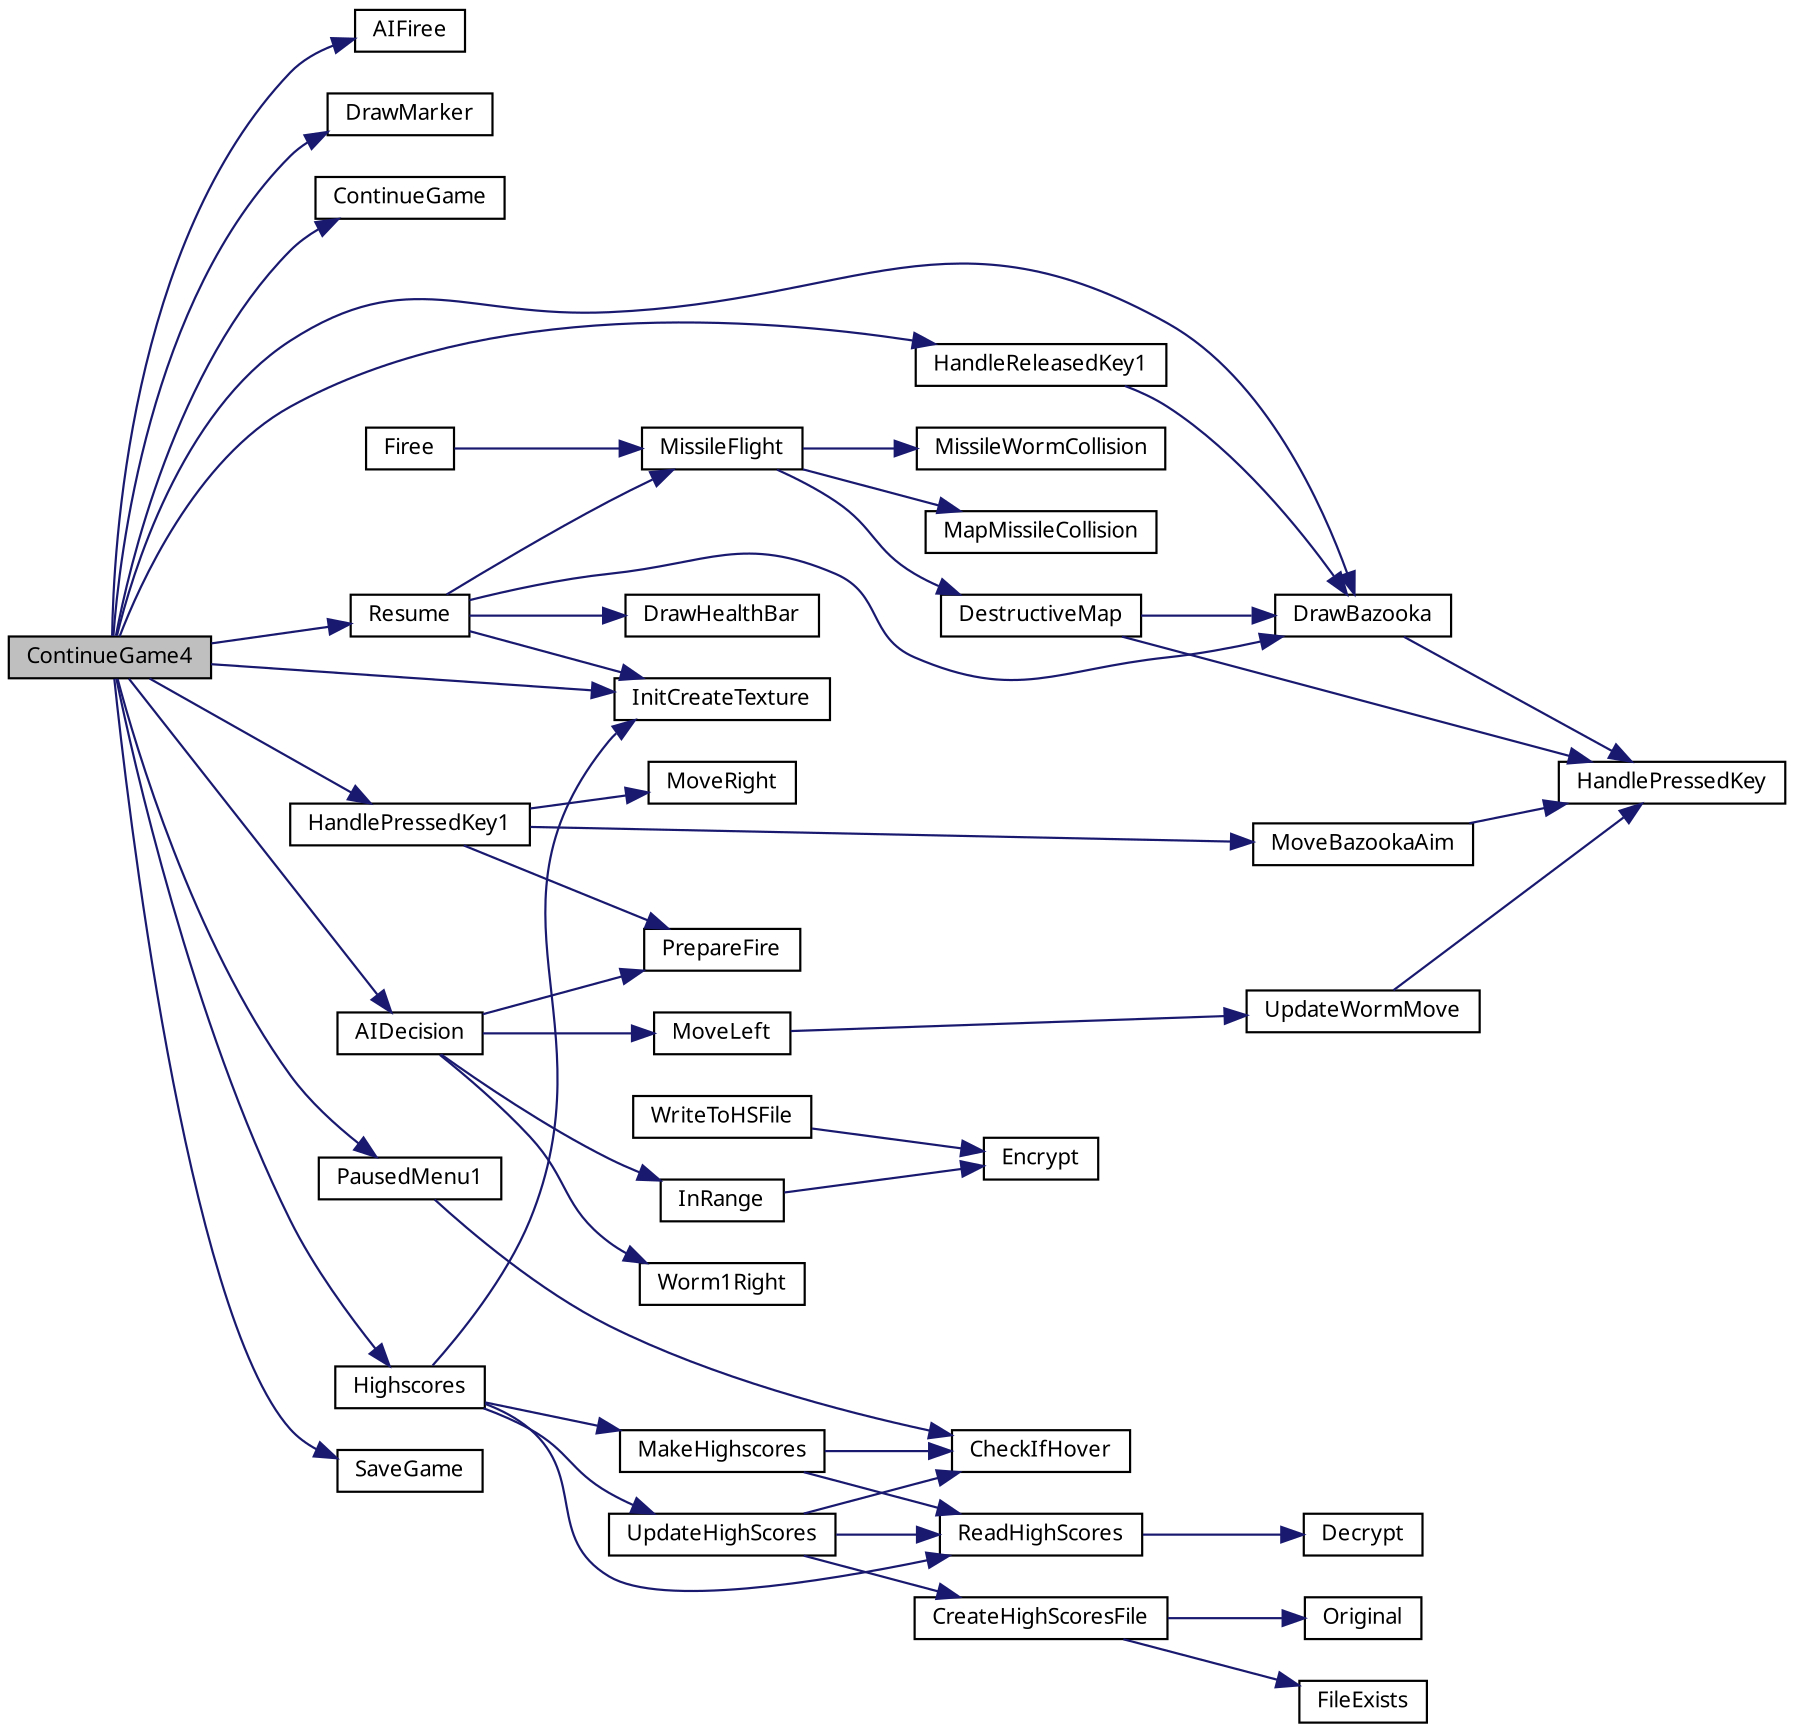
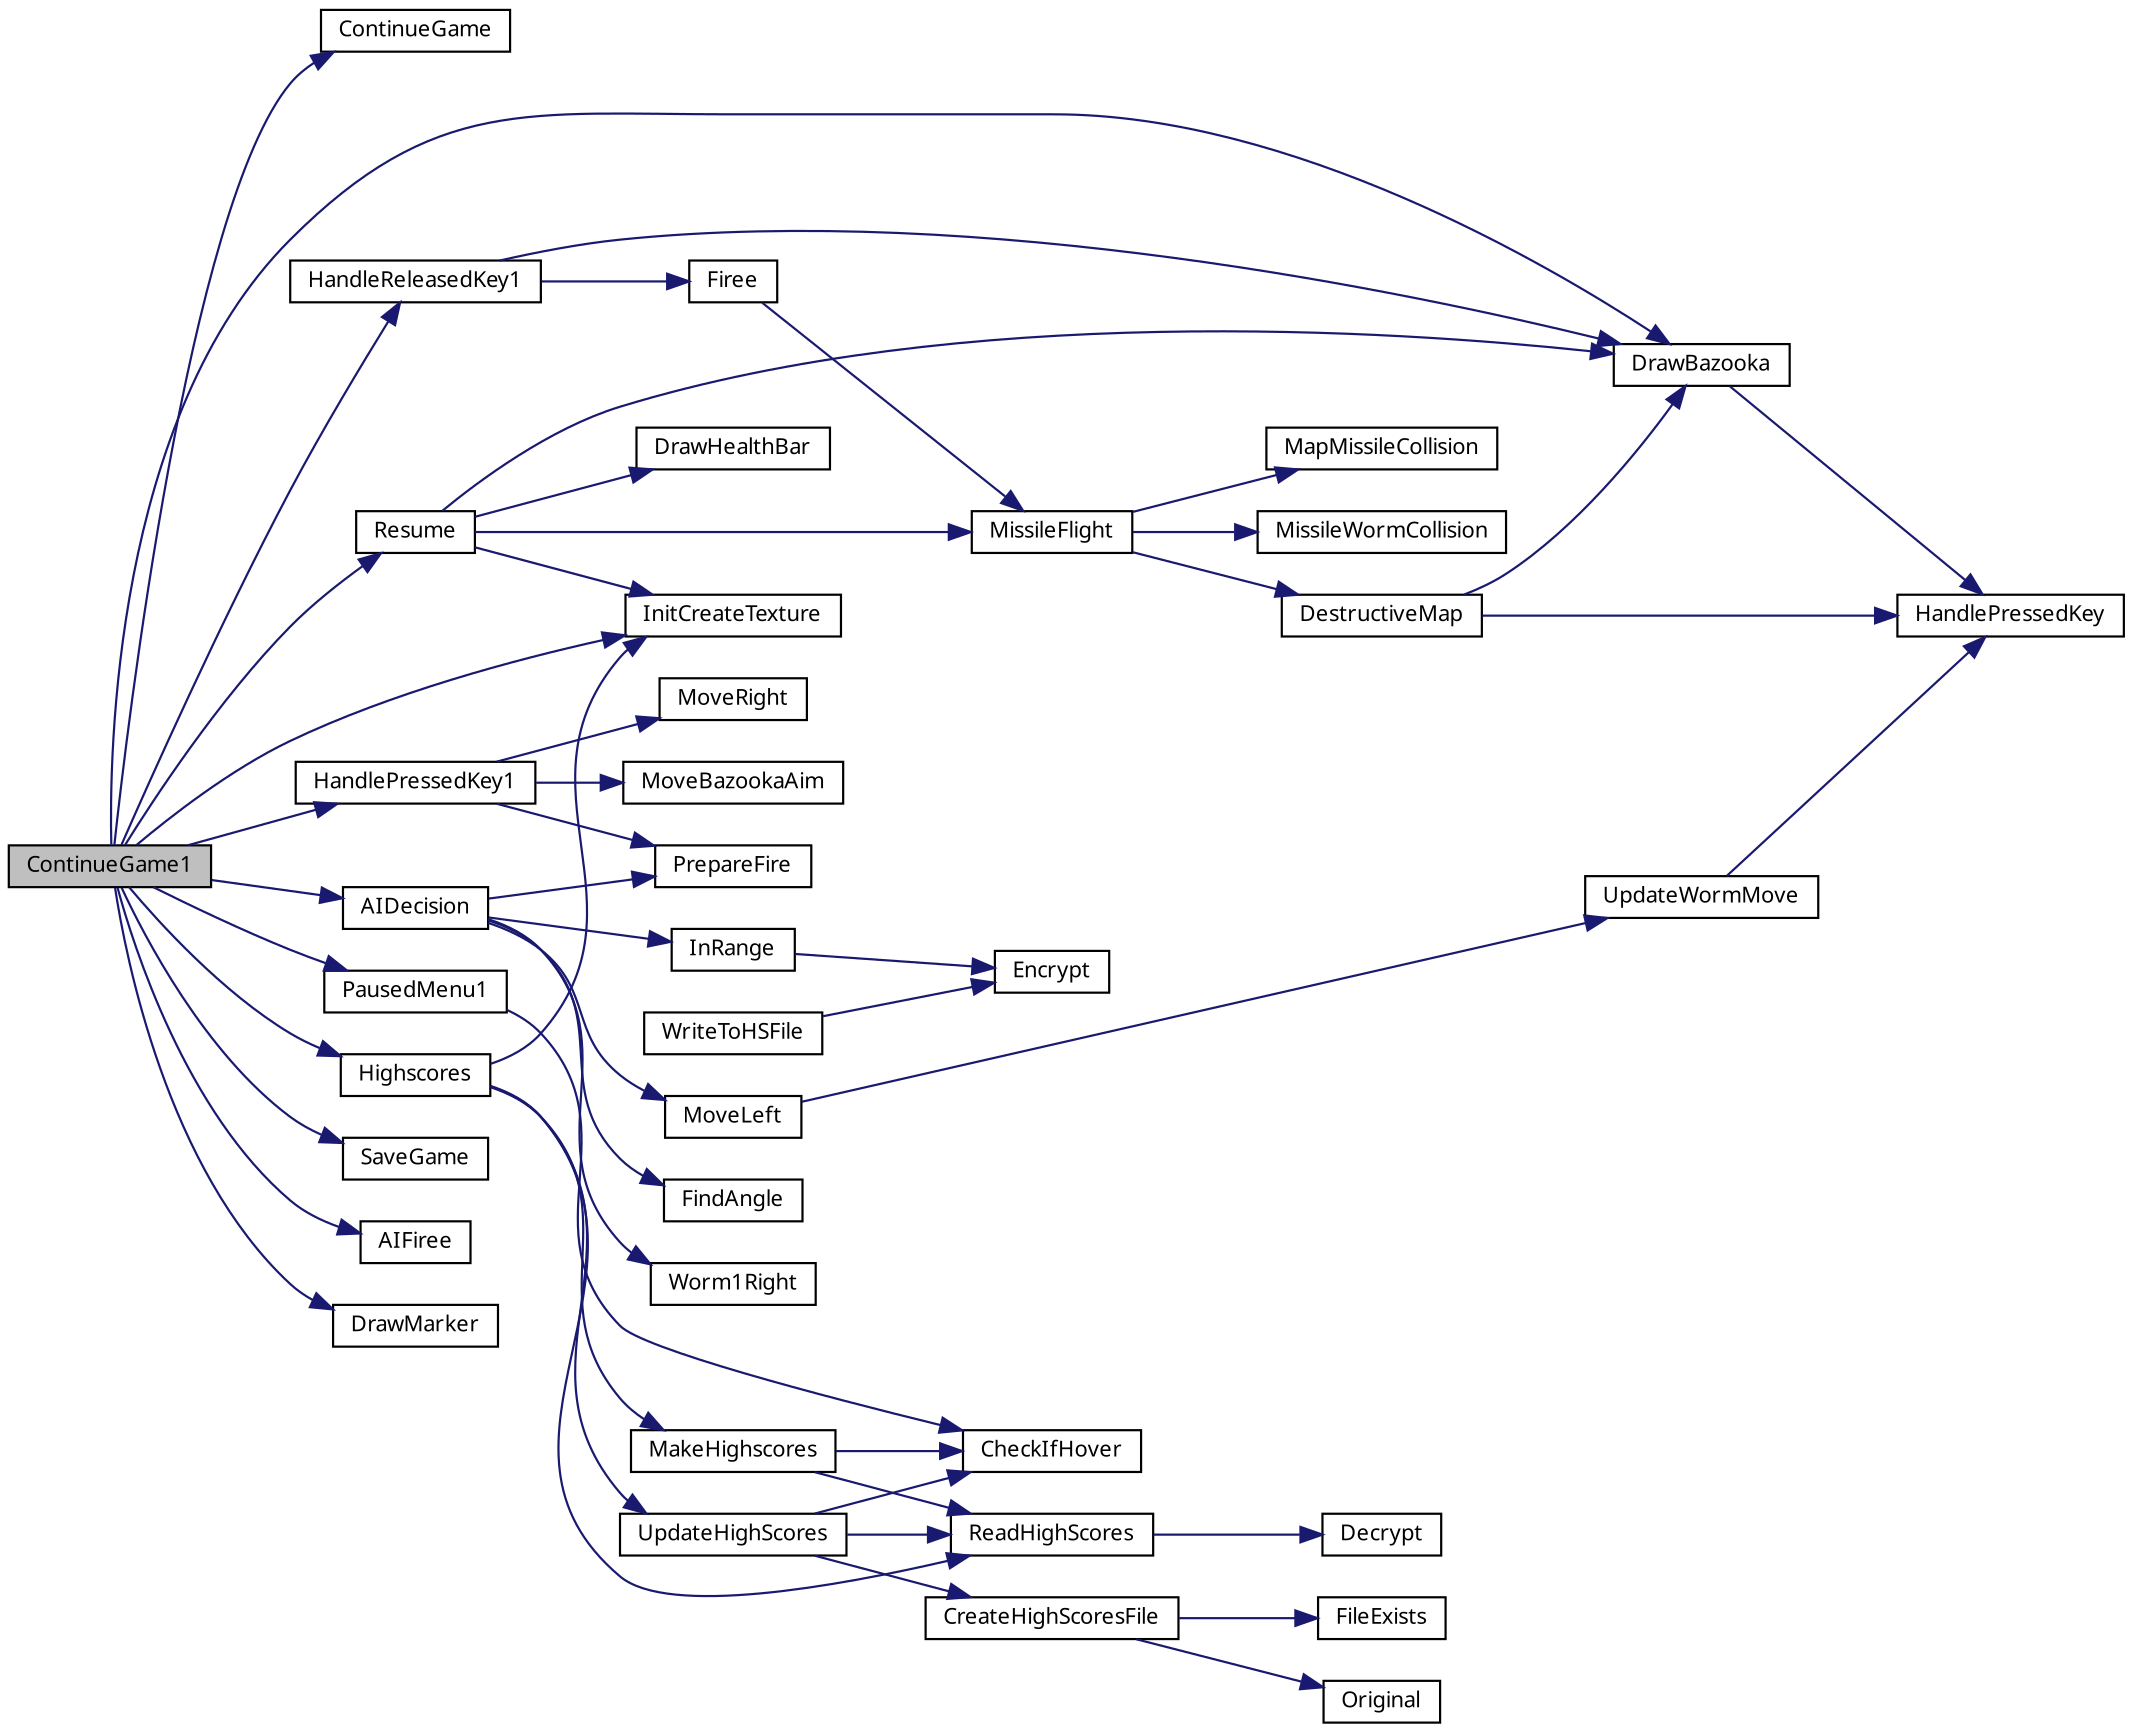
none -> (604, 281)
(110, 657) -> (110, 866)
(1507, 816) -> none
none -> (733, 1200)
